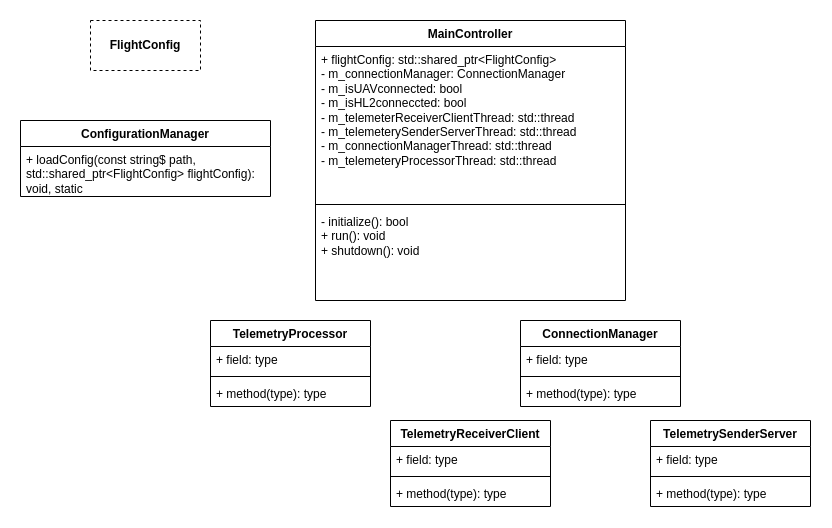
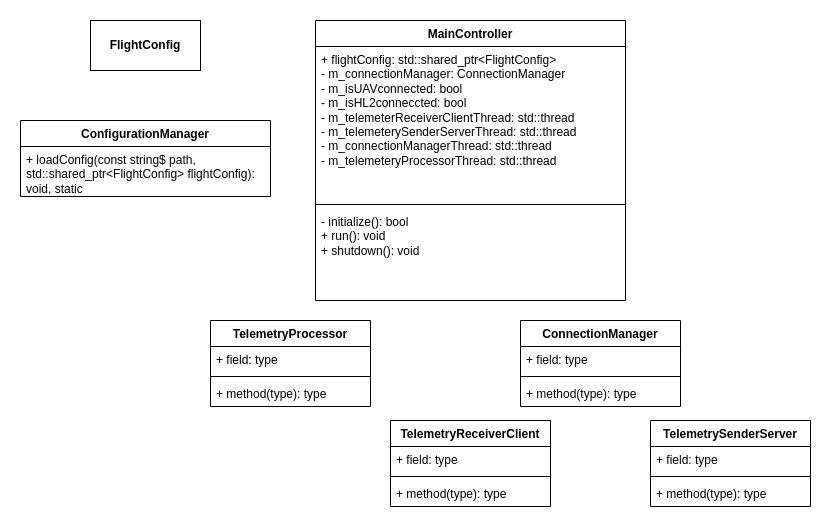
(146, 46) -> (146, 46)
